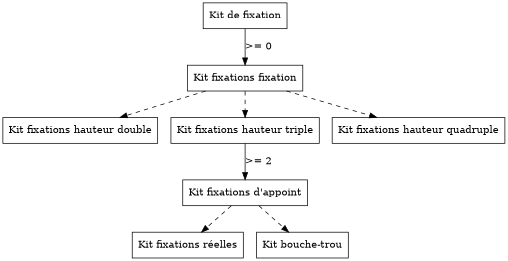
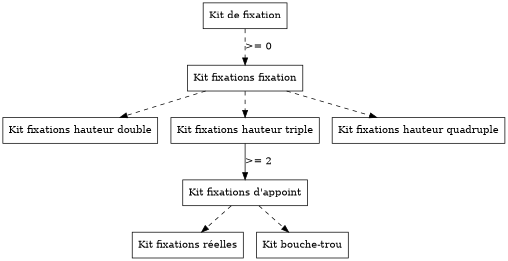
(245, 43) -> (245, 43)
